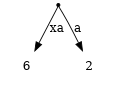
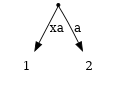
(27, 67) -> (27, 67)
